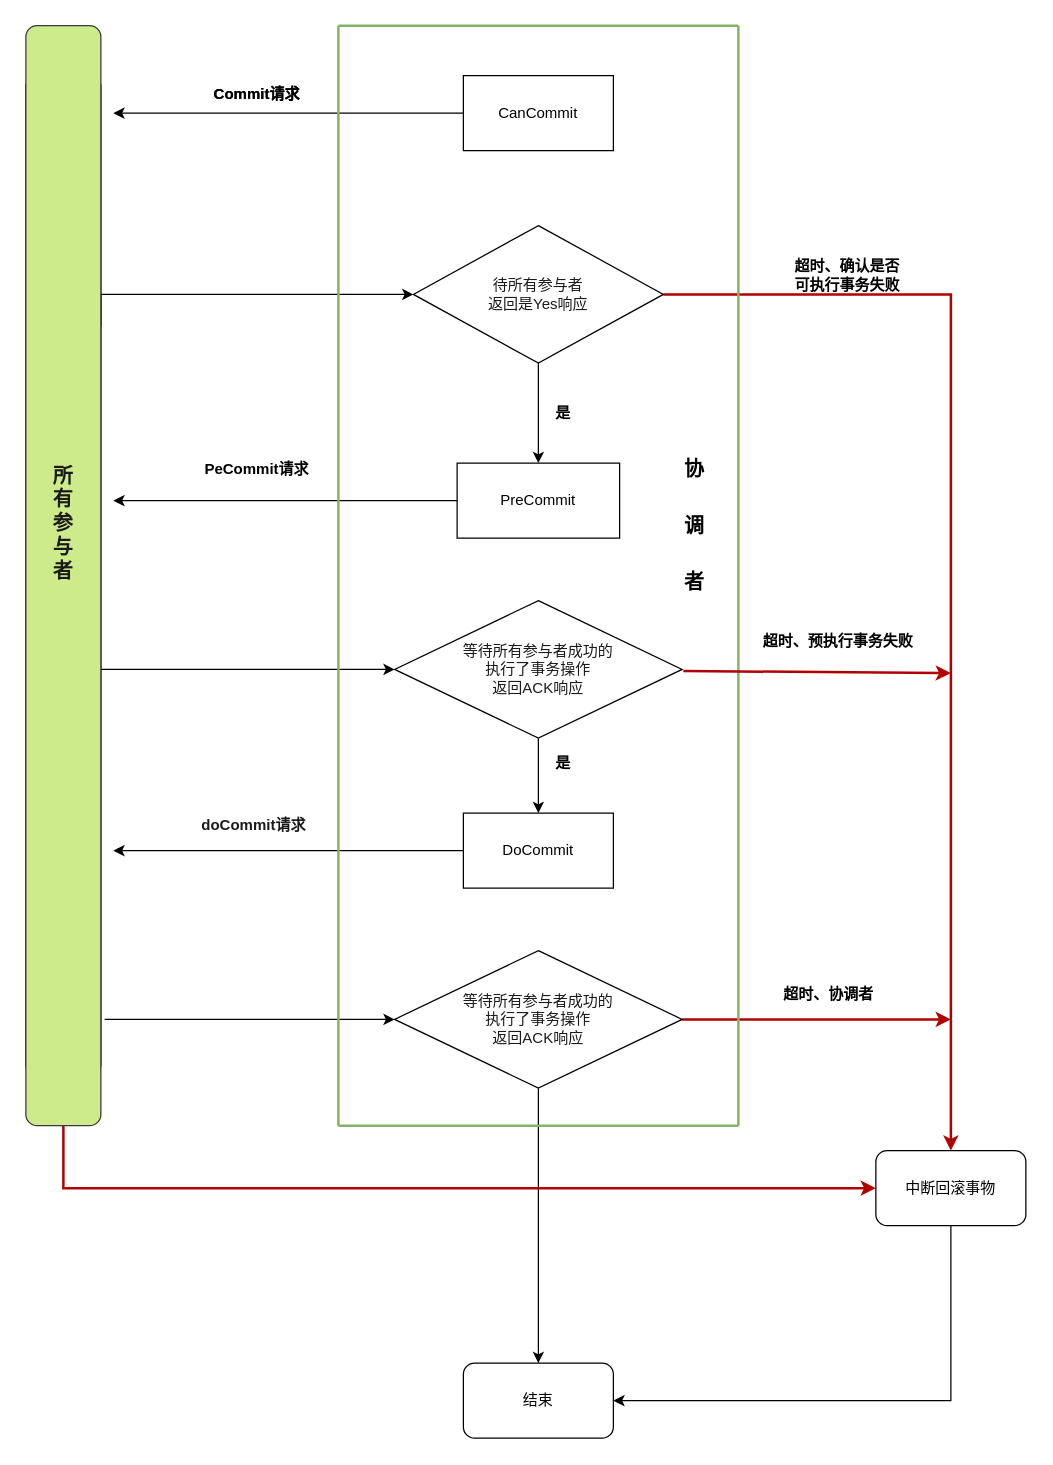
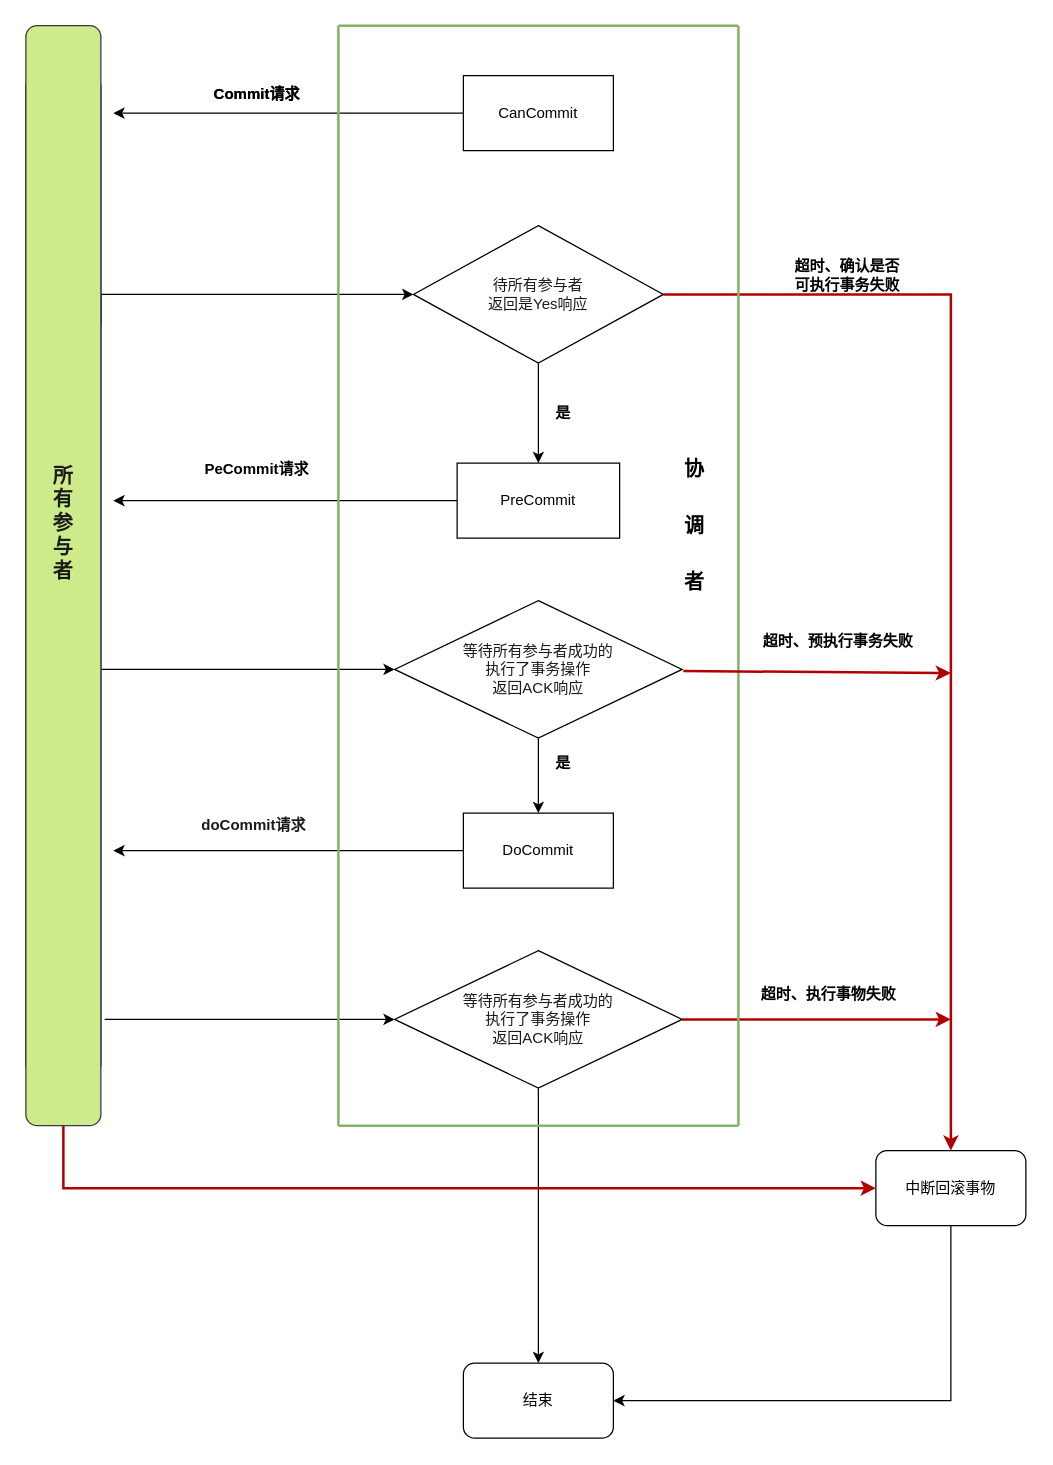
(829, 994) -> (829, 994)
